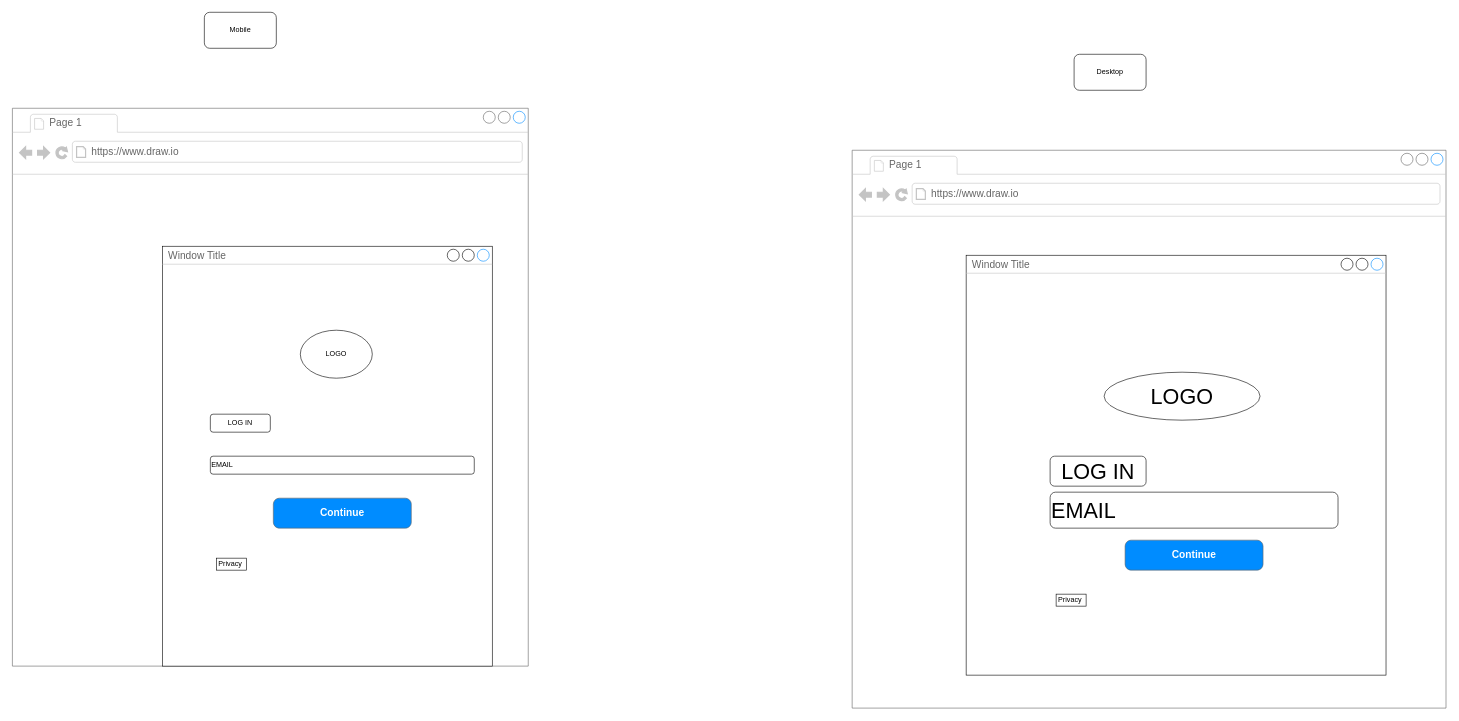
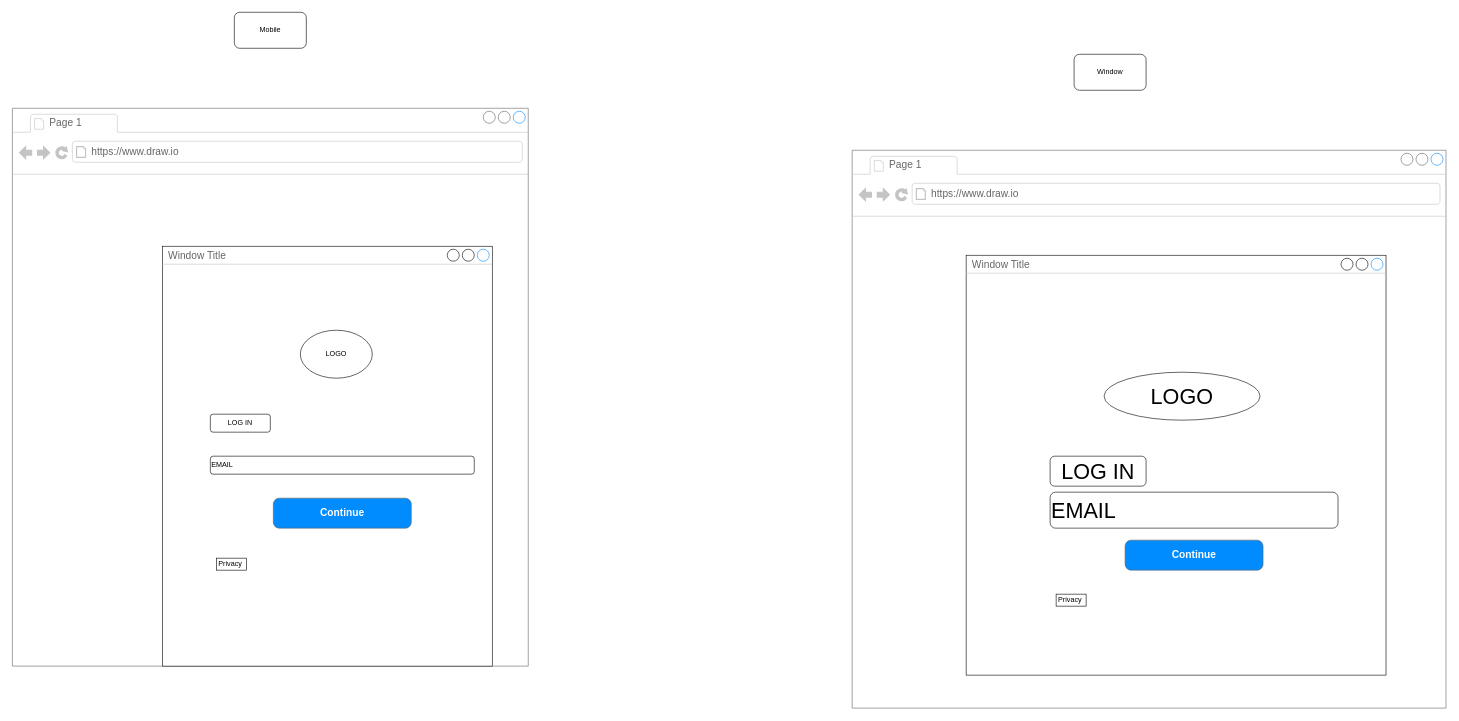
(240, 30) -> (270, 30)
(1110, 72) -> (1110, 72)
